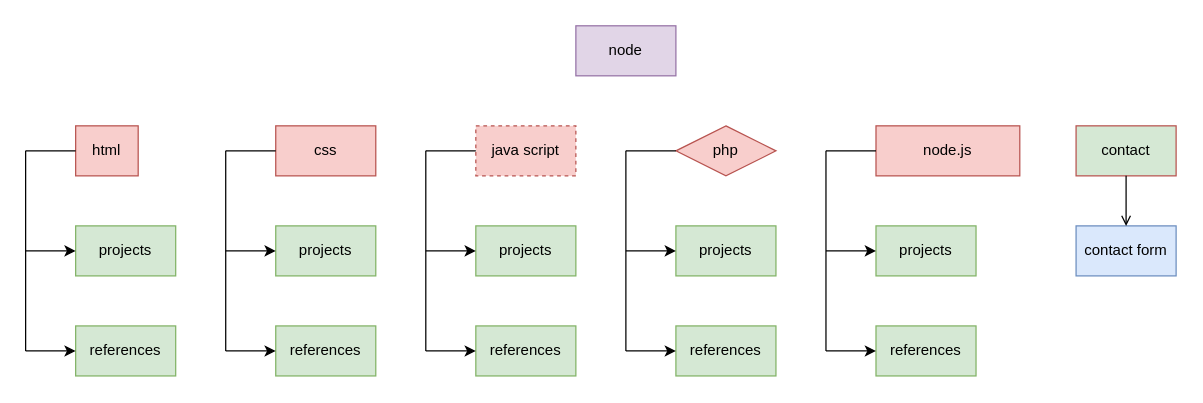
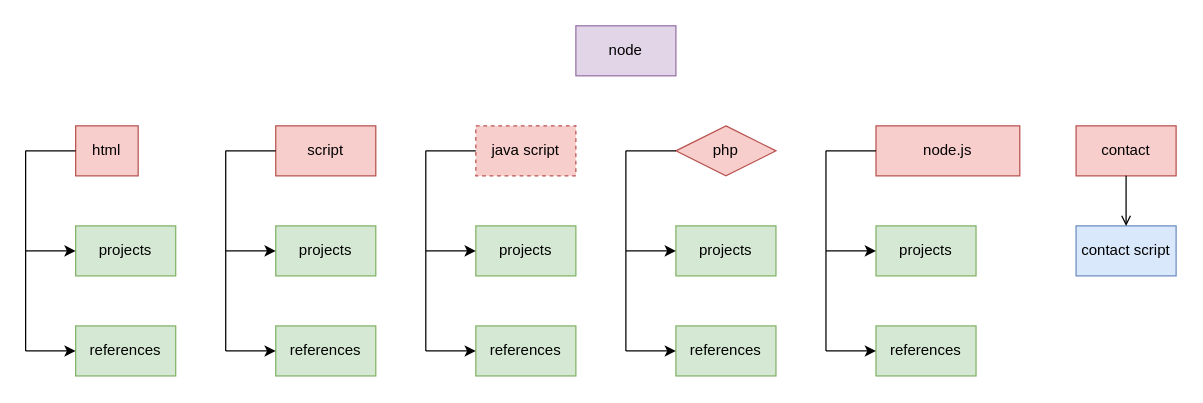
(326, 151) -> (326, 151)
(1126, 151) -> (1126, 151)
(1126, 251) -> (1126, 251)
